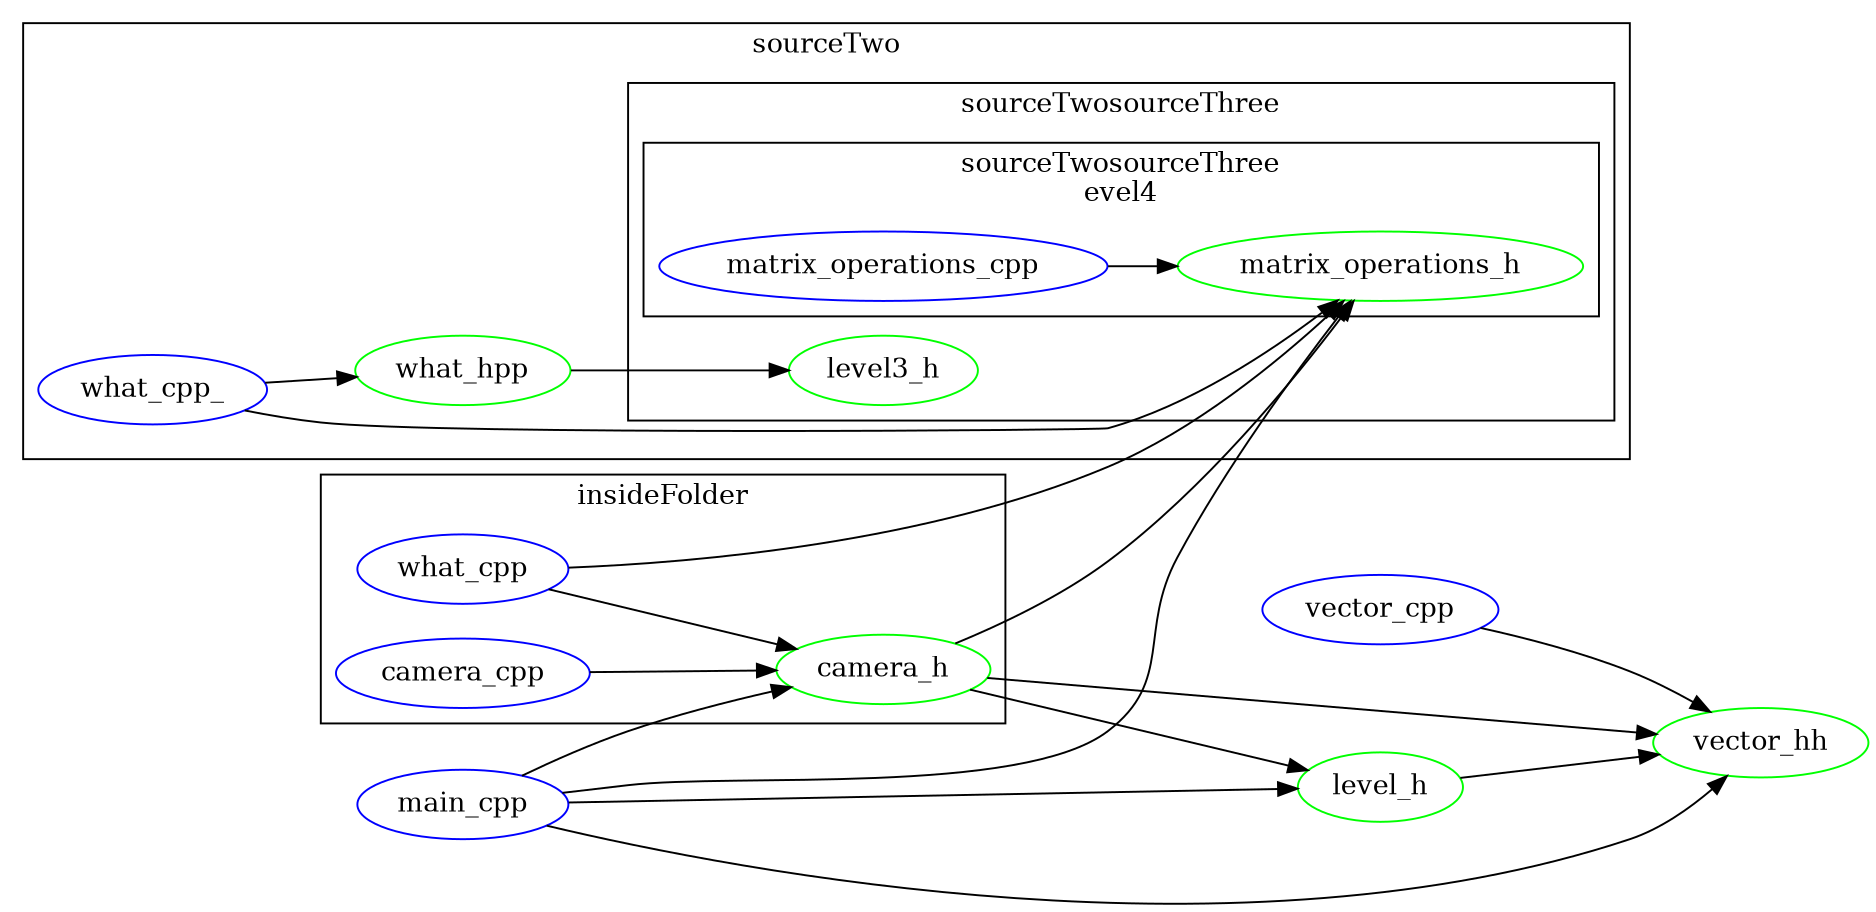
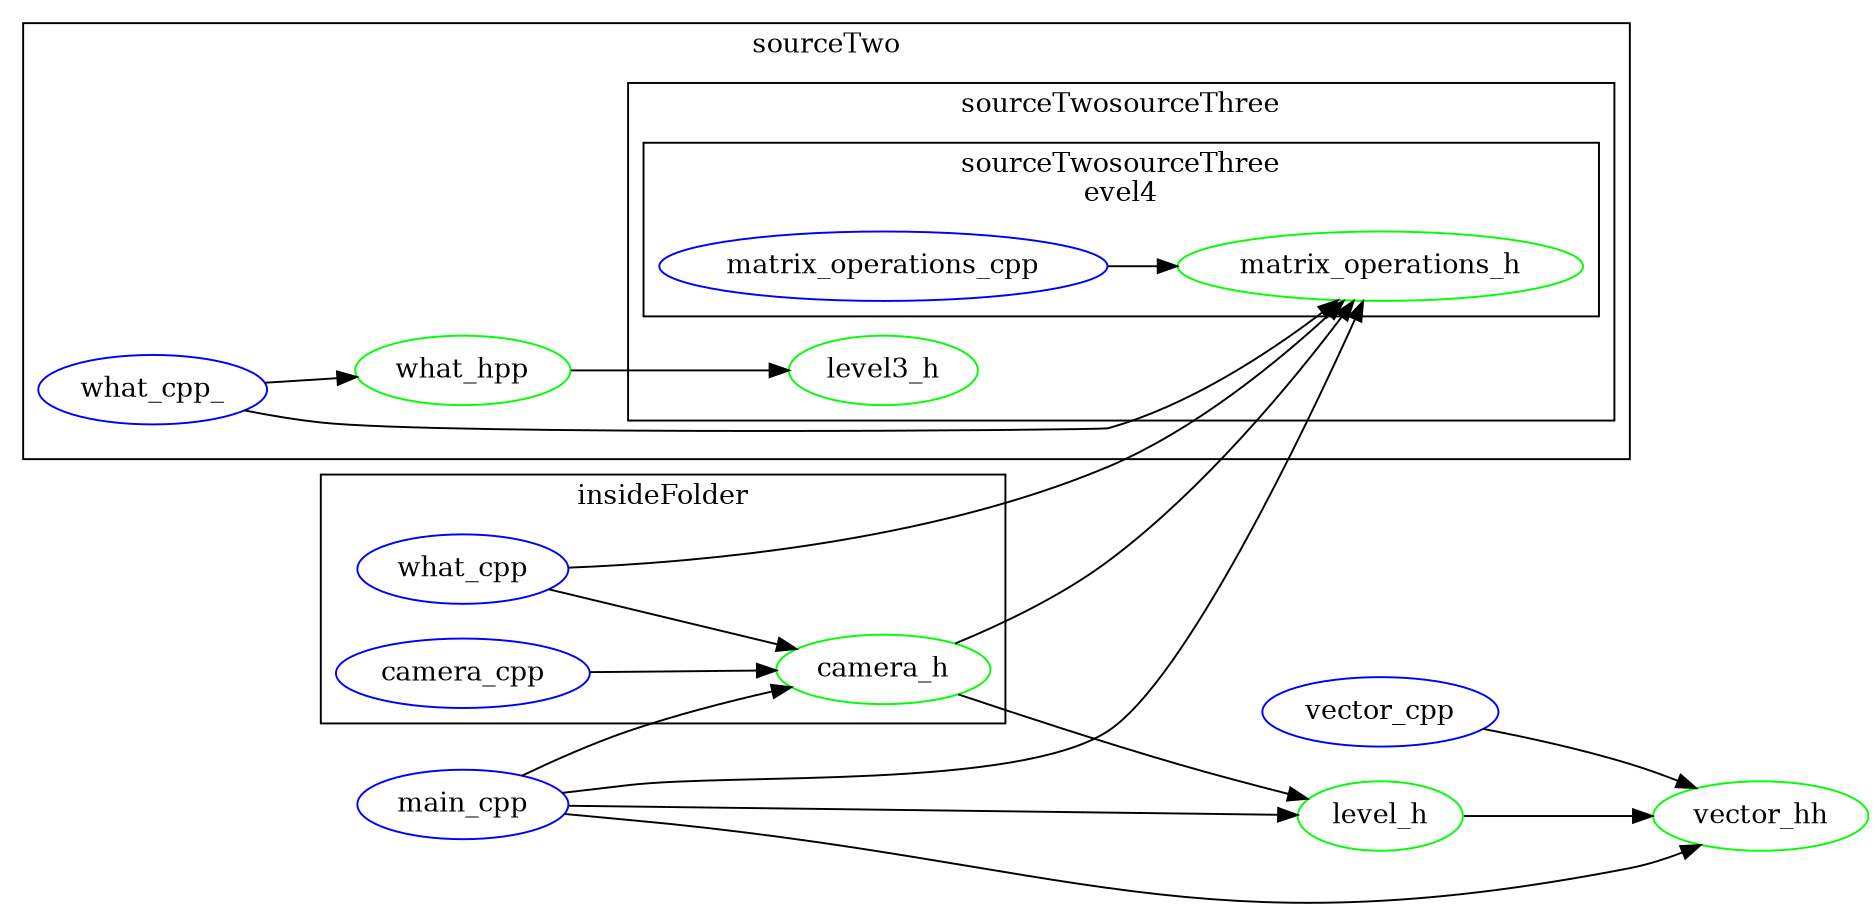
(1312, 705) -> none
